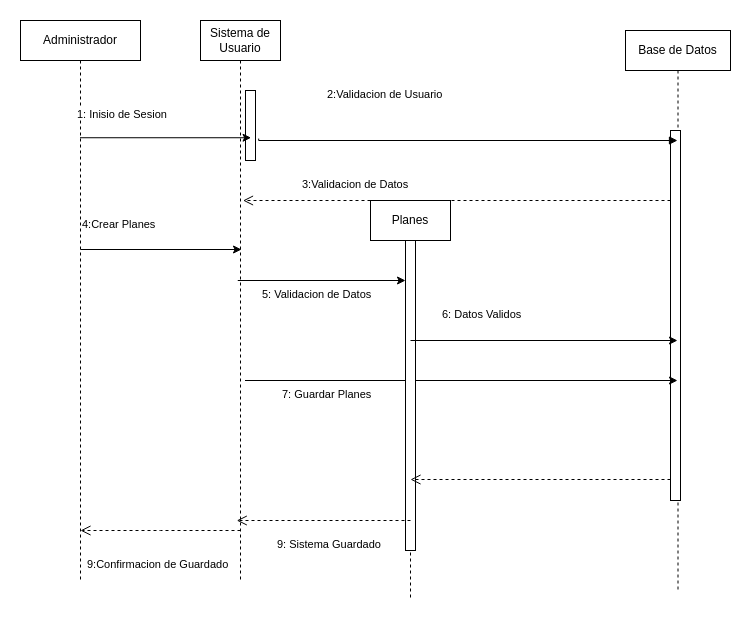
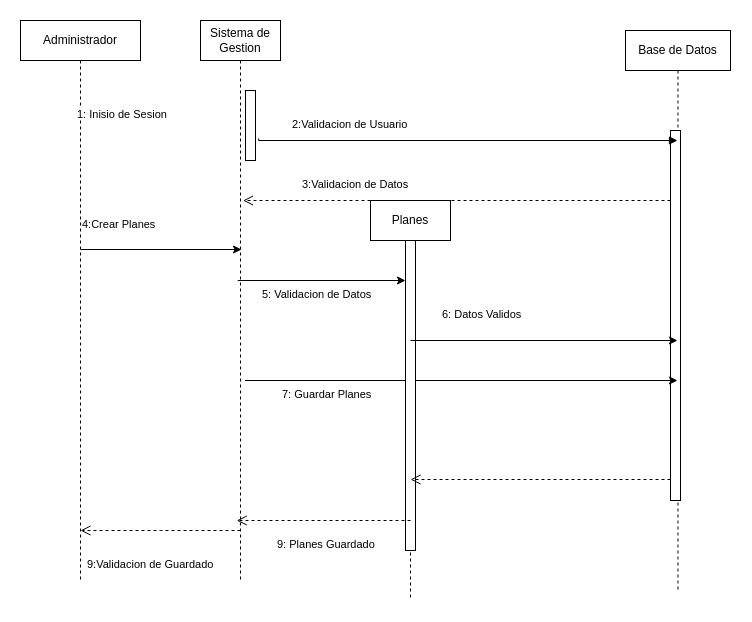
(241, 41) -> (241, 41)
(381, 101) -> (346, 131)
(163, 138) -> none
(332, 552) -> (332, 552)
(152, 572) -> (152, 572)
